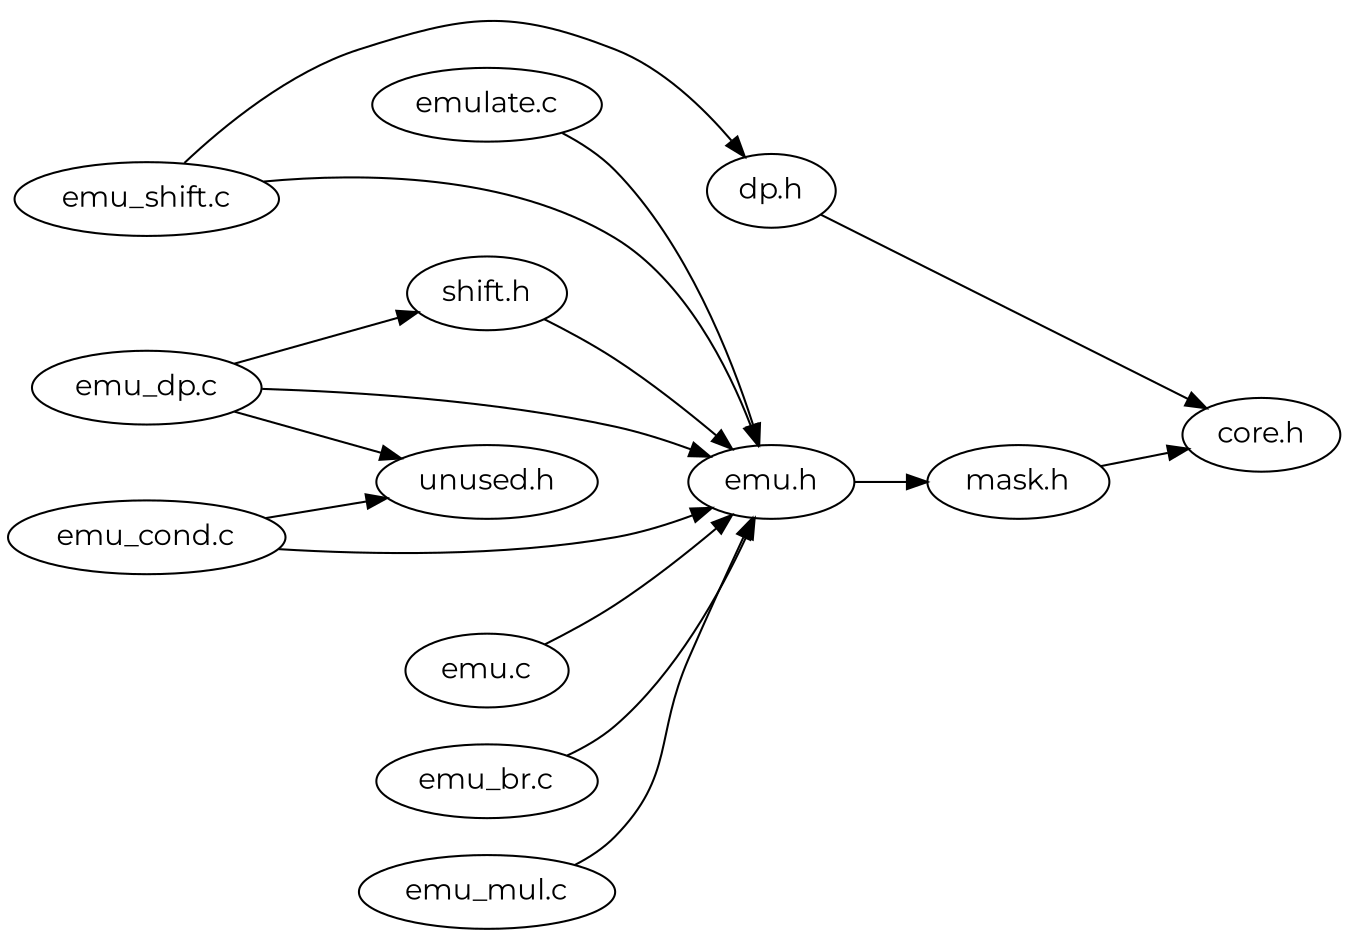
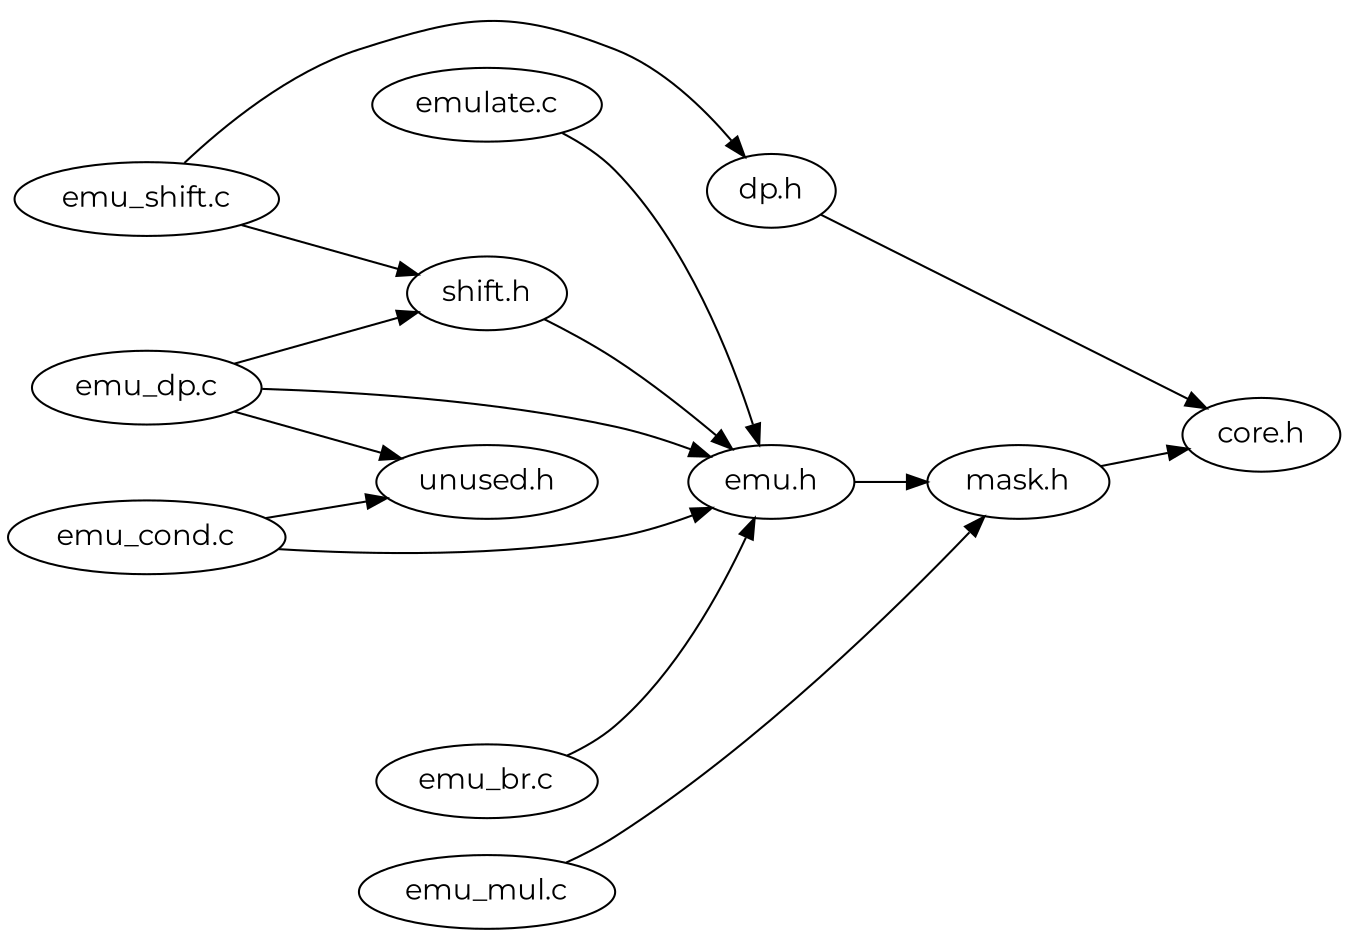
(558, 211) -> (320, 247)
(487, 671) -> none
(671, 712) -> (780, 712)
